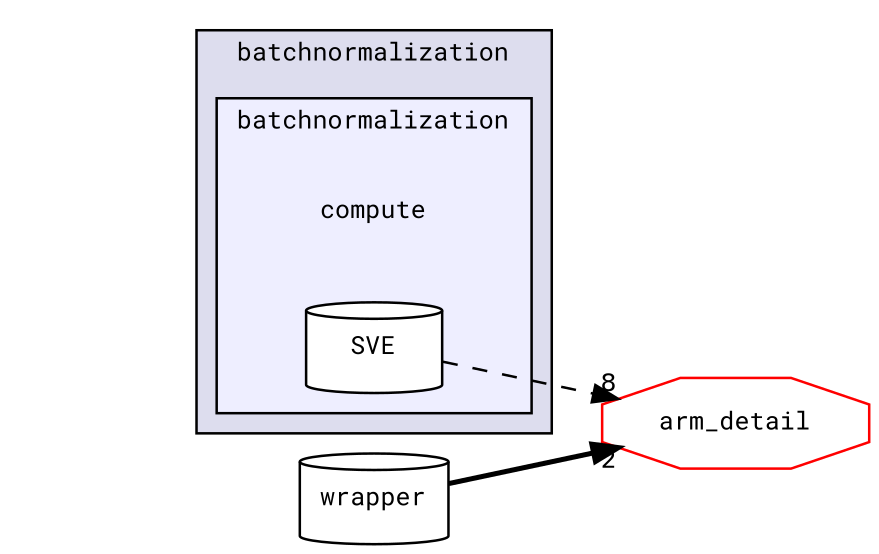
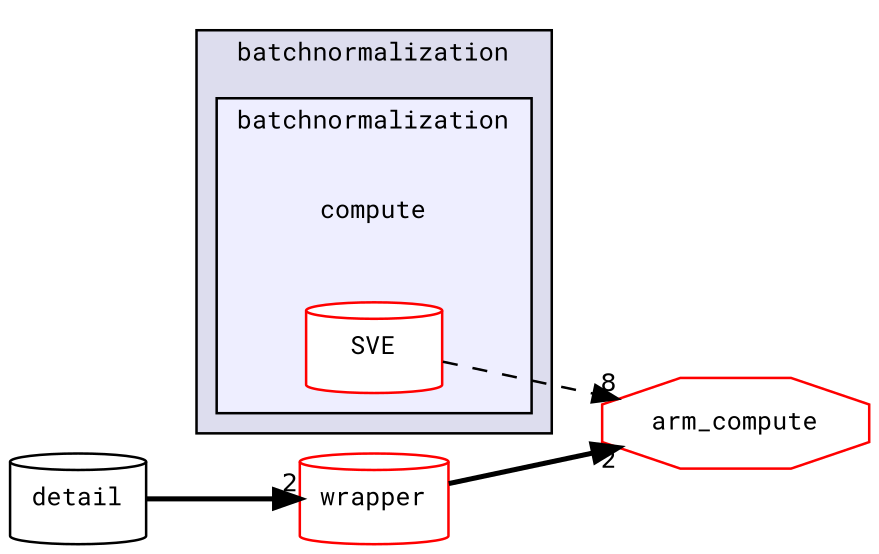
(374, 348) -> (374, 348)
(736, 423) -> (736, 423)
none -> (78, 499)
(374, 499) -> (374, 499)
